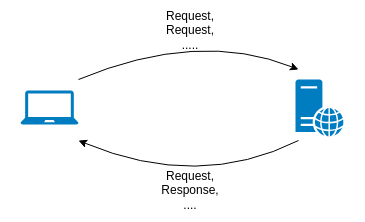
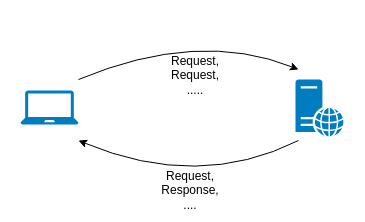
(191, 31) -> (196, 76)
